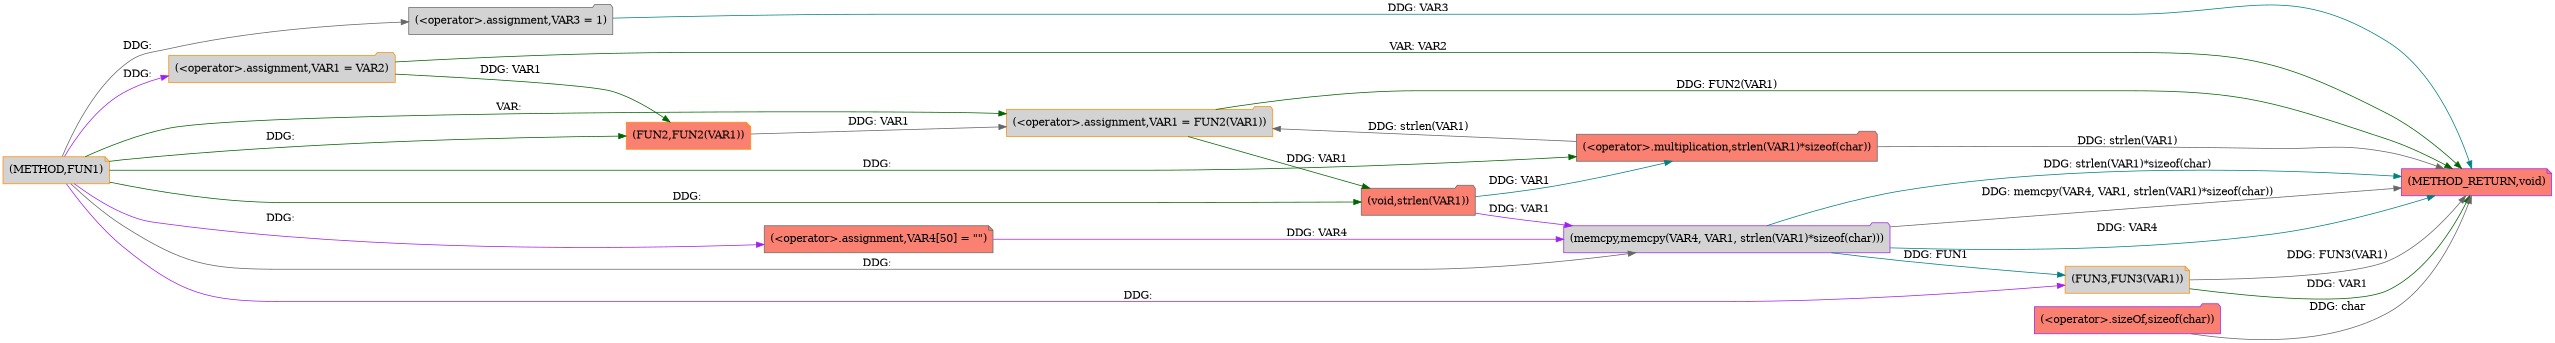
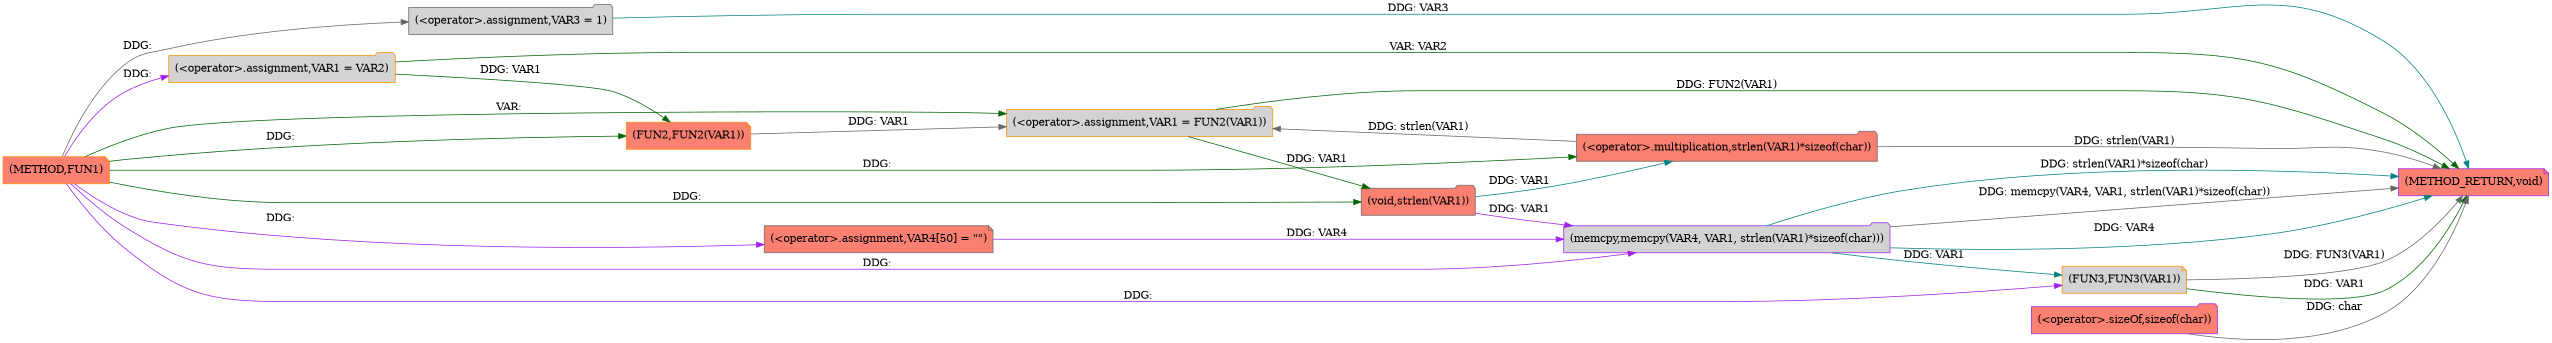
(56, 170) -> (56, 170)
(1936, 255) -> (1934, 255)
(838, 269) -> (838, 269)
